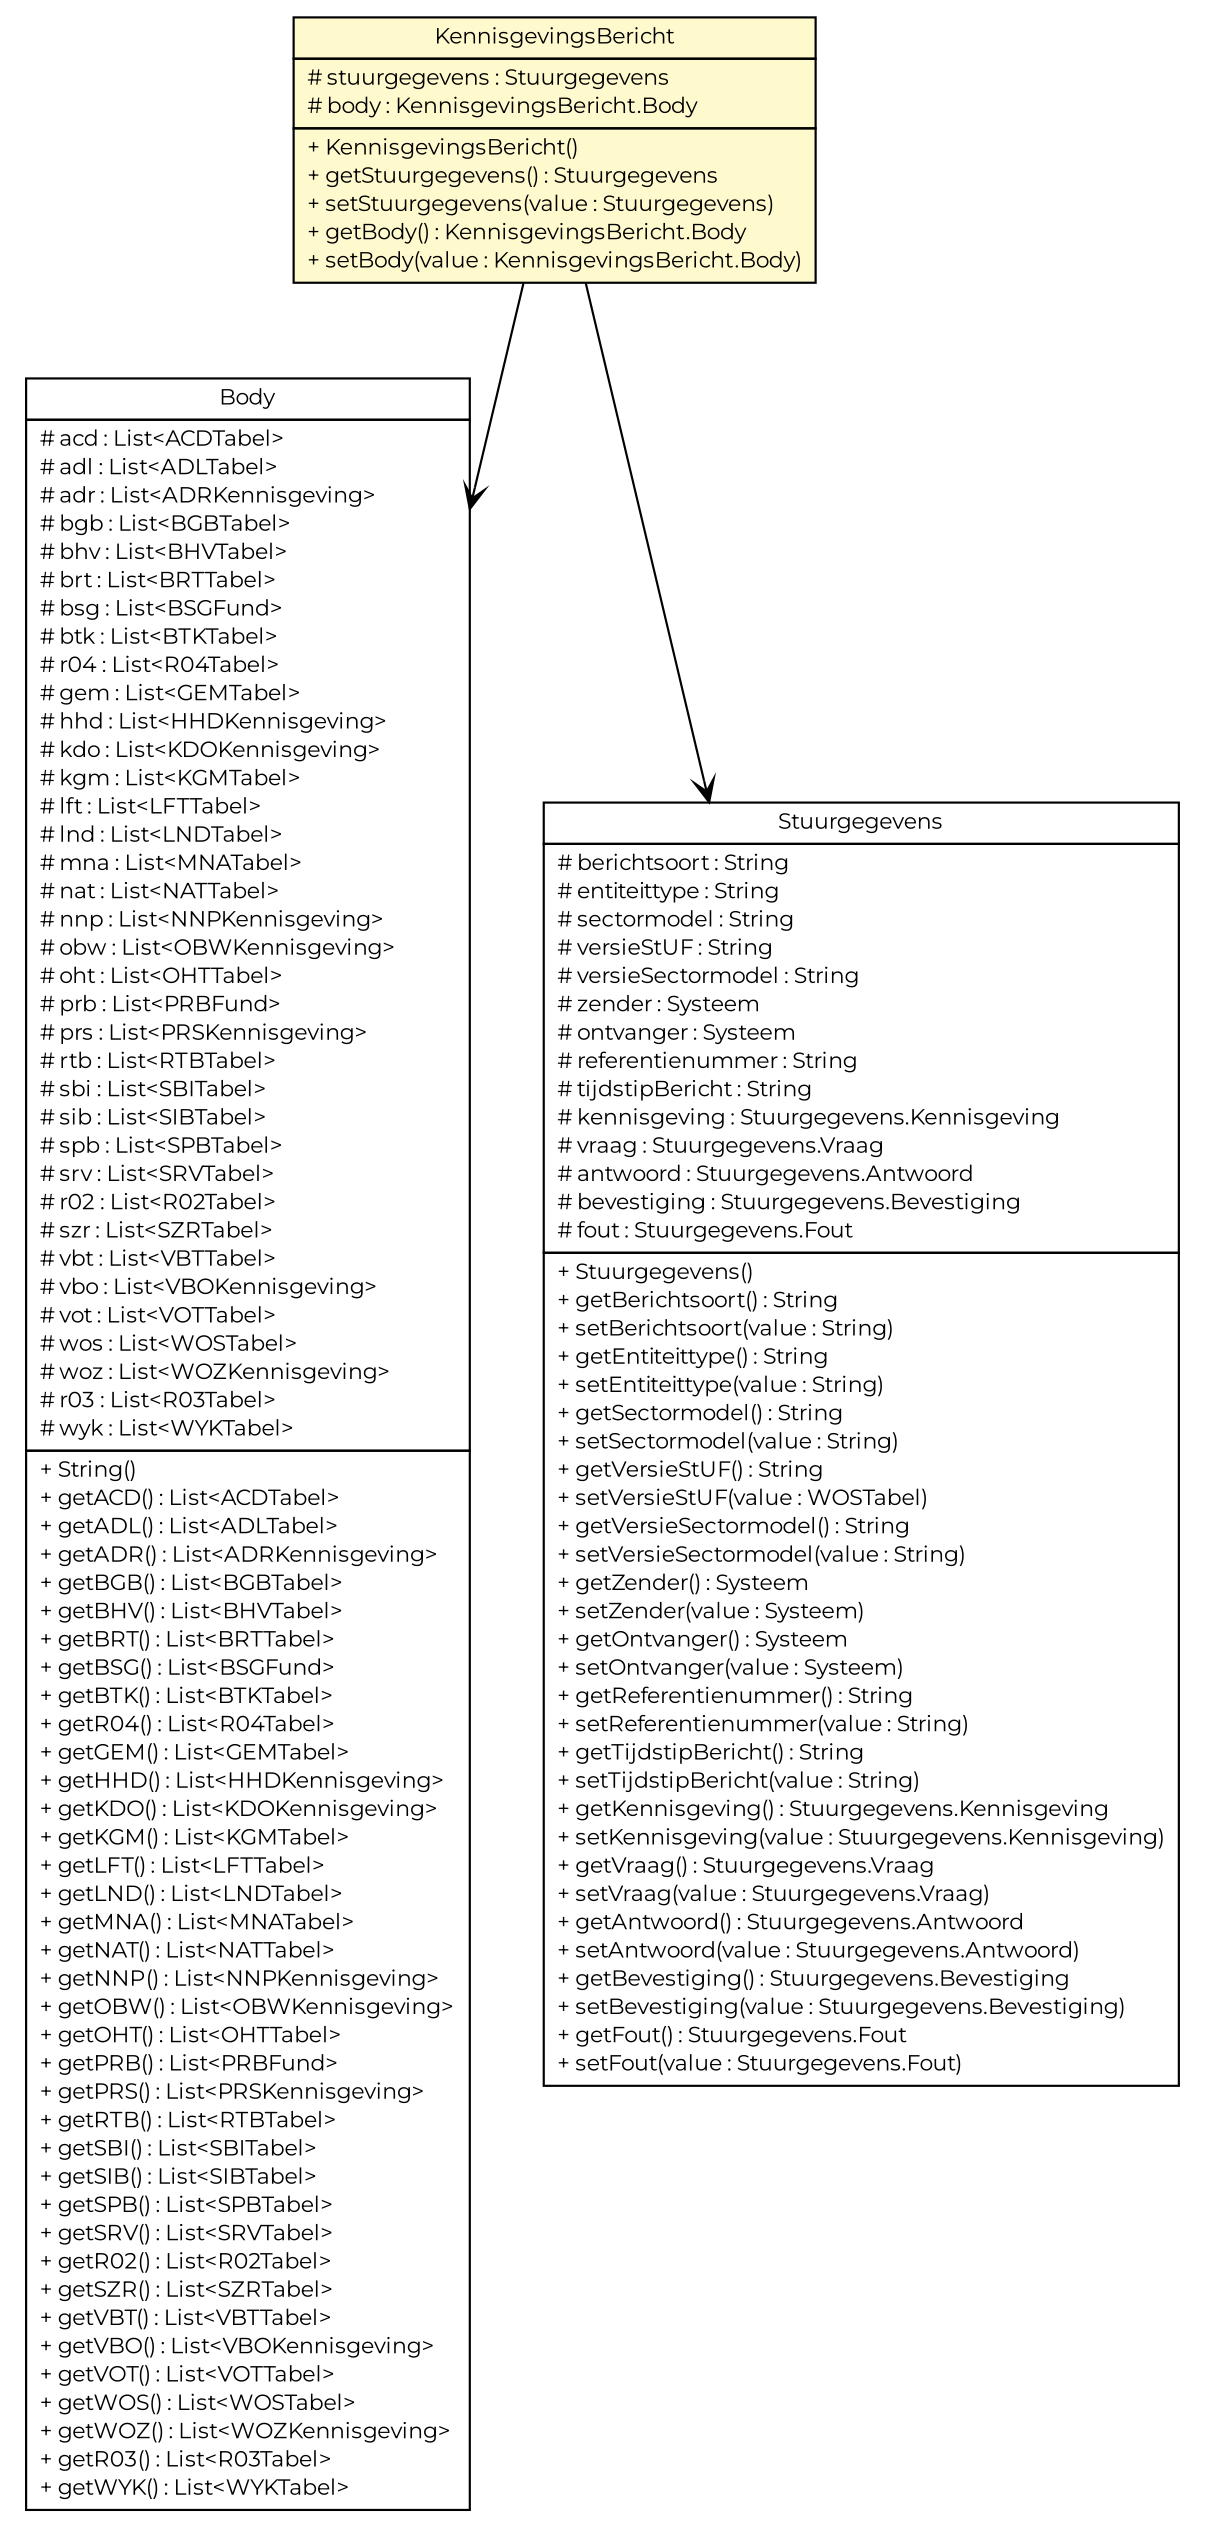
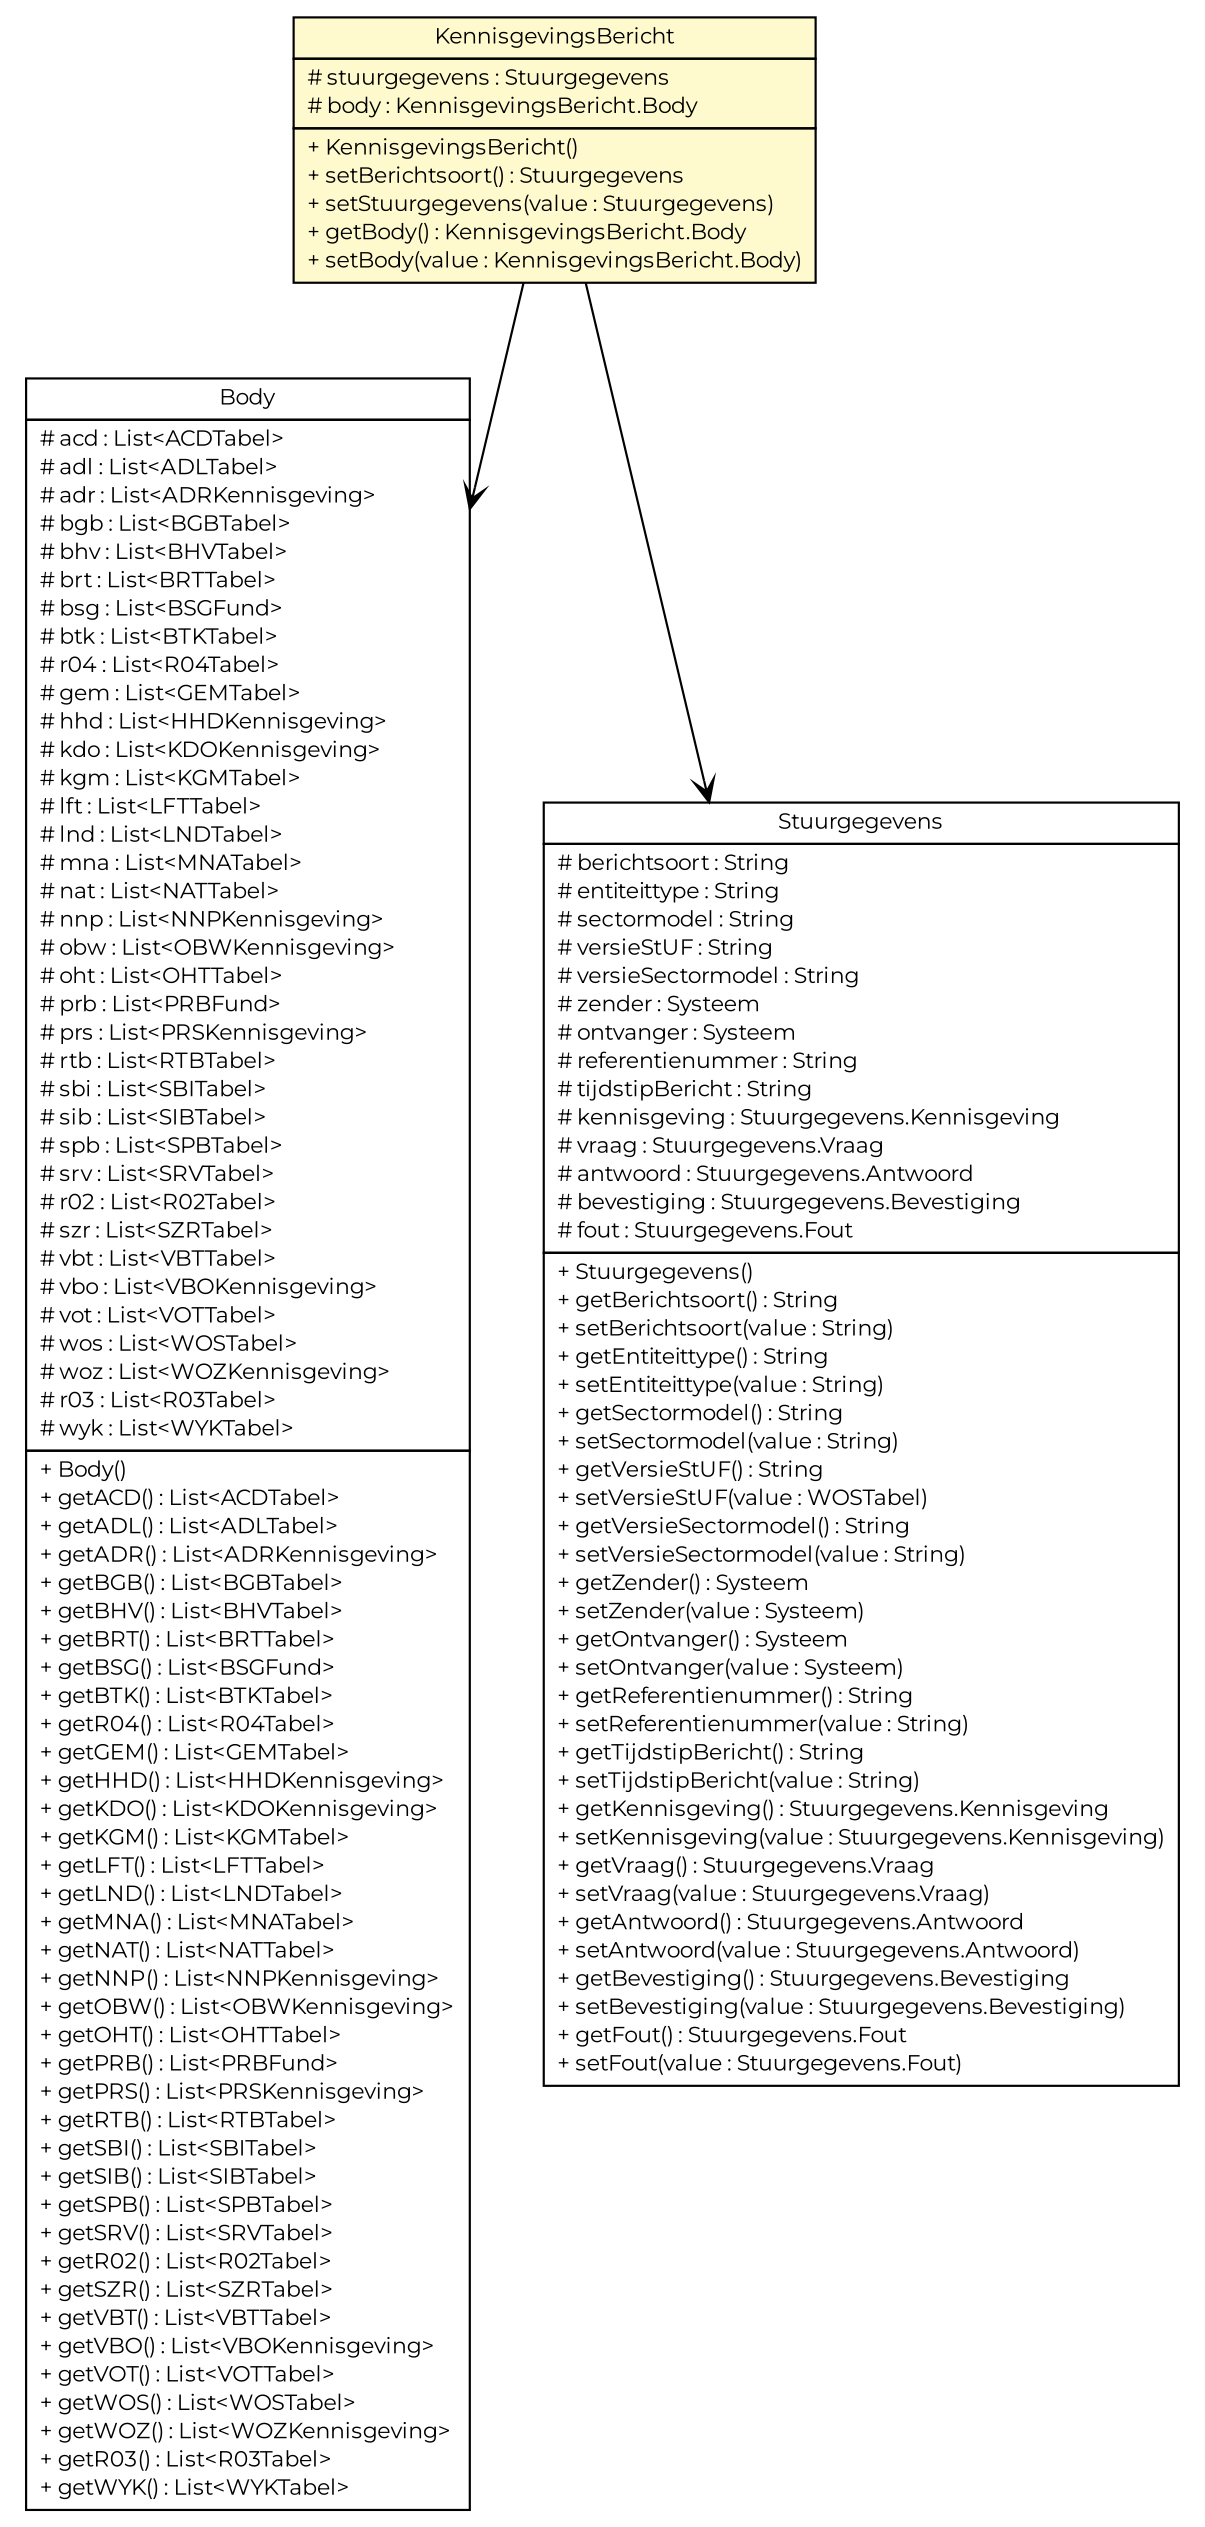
(513, 176) -> (496, 176)
(88, 1470) -> (84, 1470)
